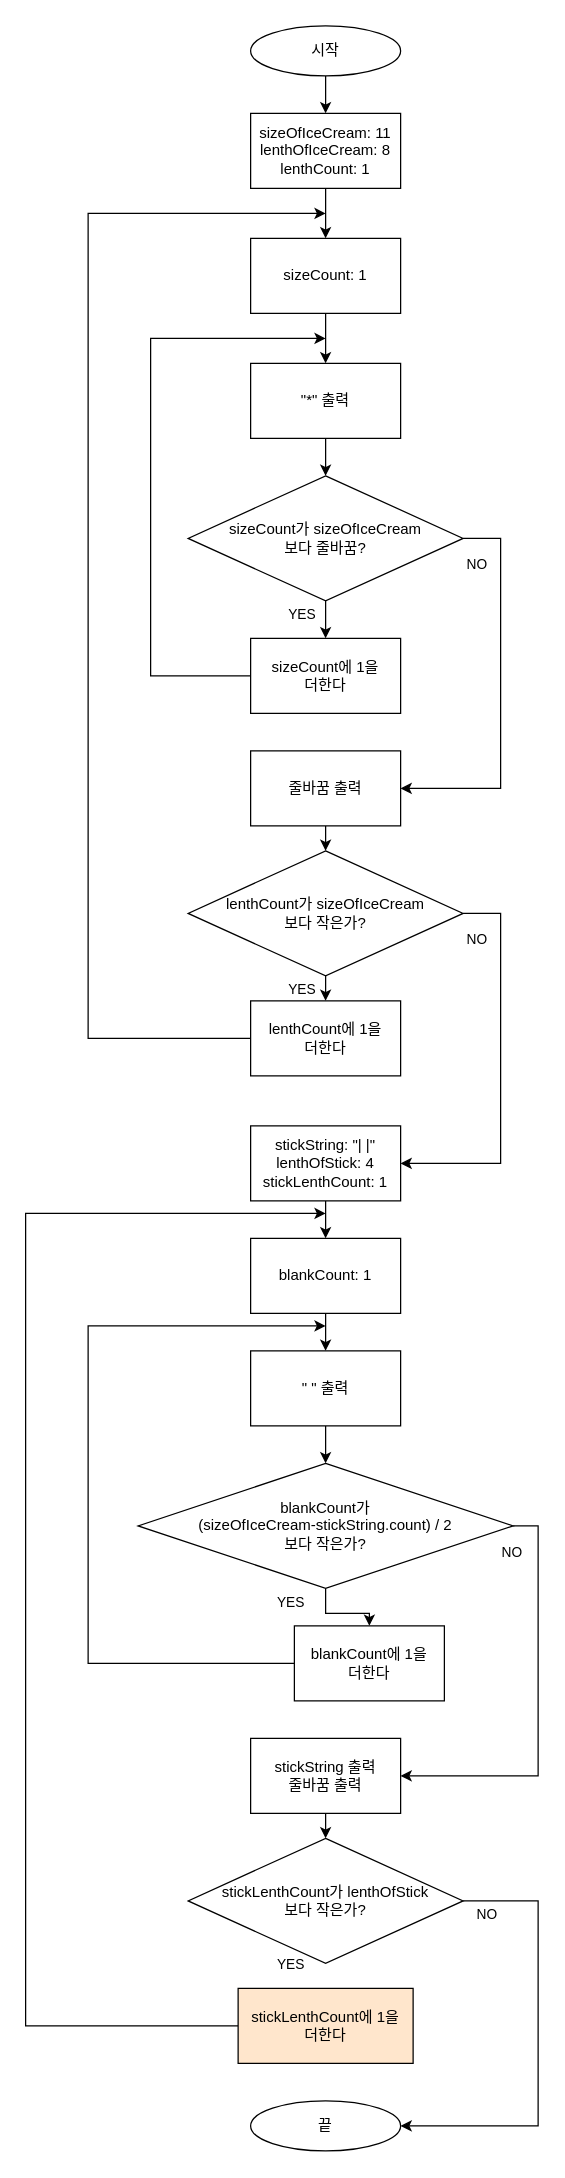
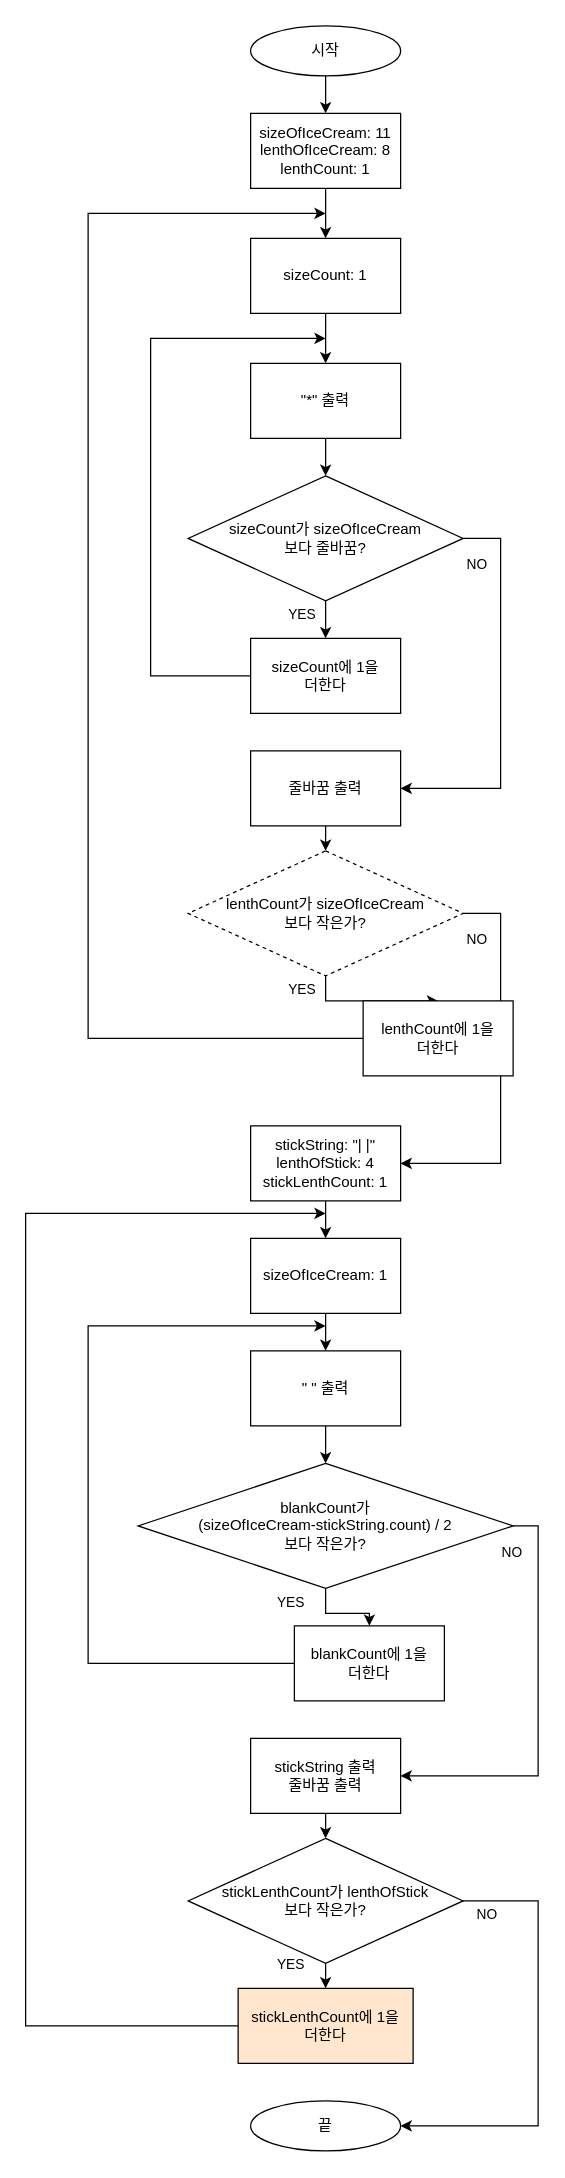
(326, 913) -> (326, 913)
(326, 1038) -> (438, 1038)
(326, 1276) -> (326, 1276)
none -> (326, 1971)
